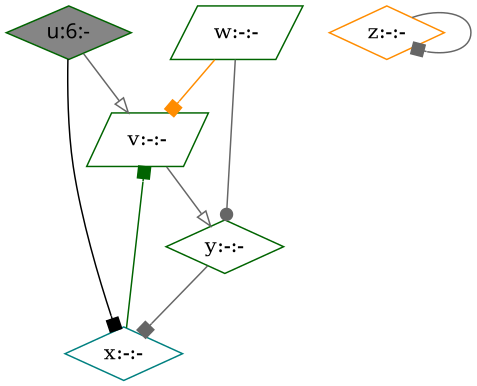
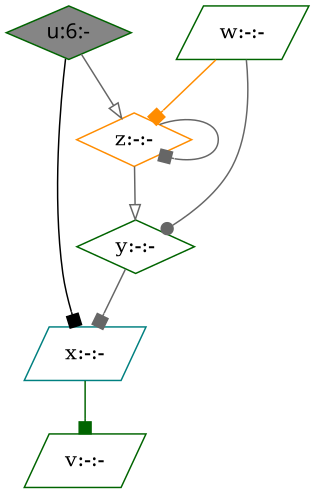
(101, 77) -> (98, 80)
(197, 81) -> (190, 85)
(184, 190) -> (135, 185)
(124, 354) -> (85, 354)
